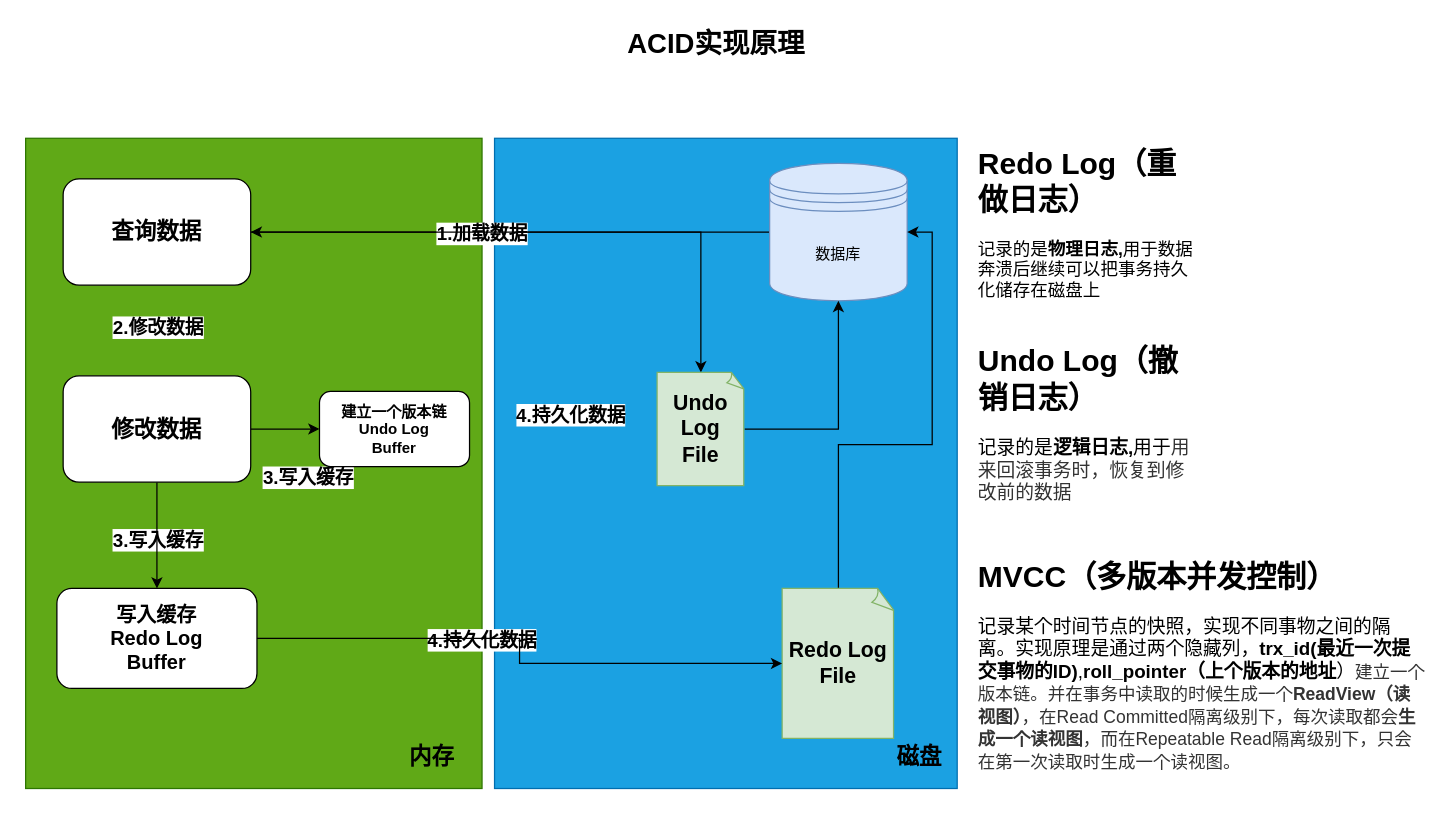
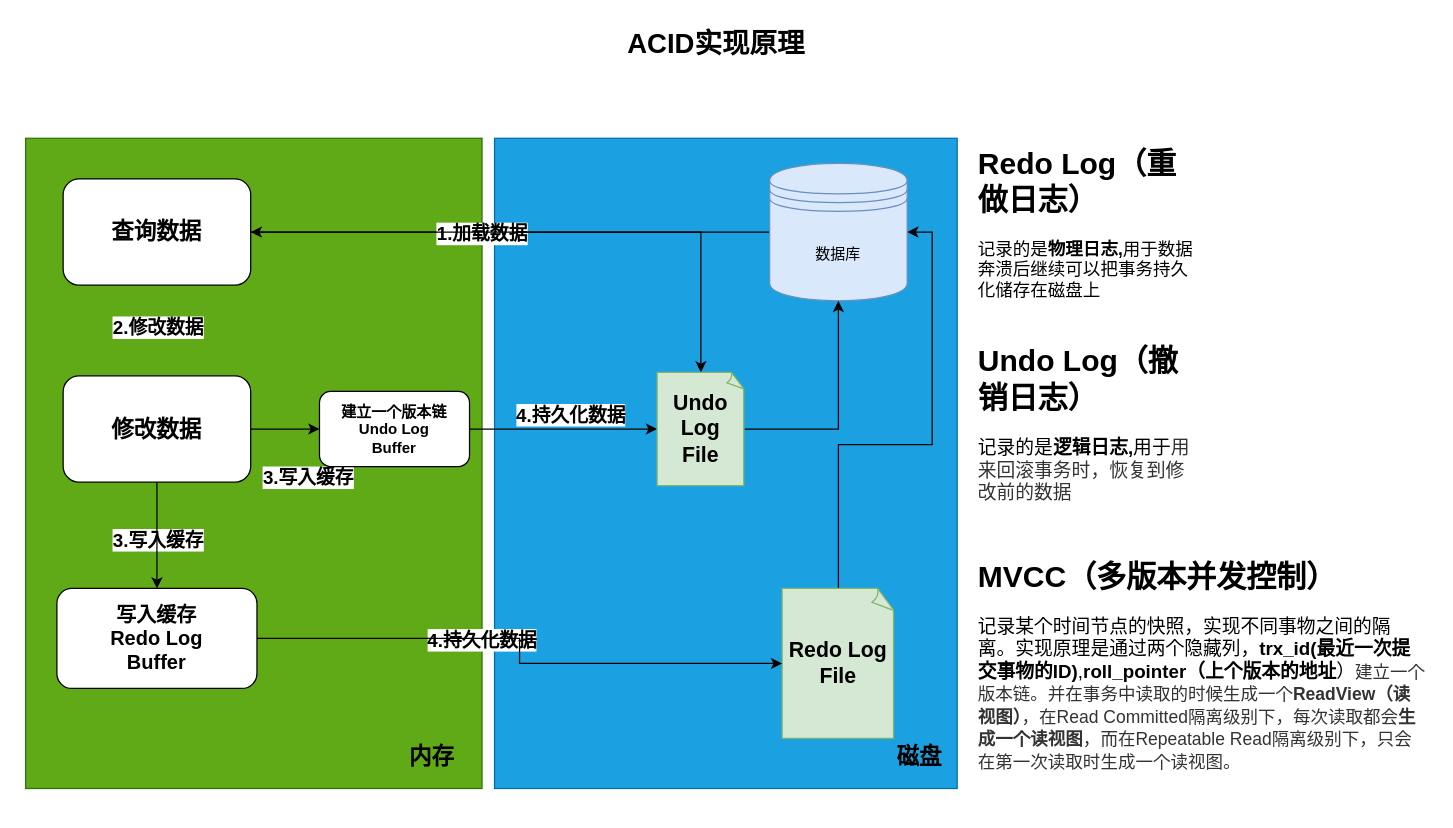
none -> (559, 429)
